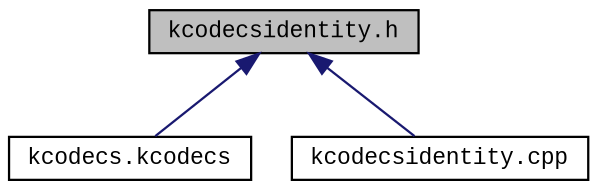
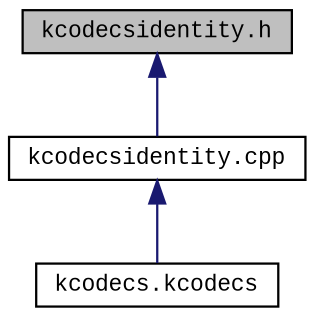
(198, 102) -> (157, 234)
